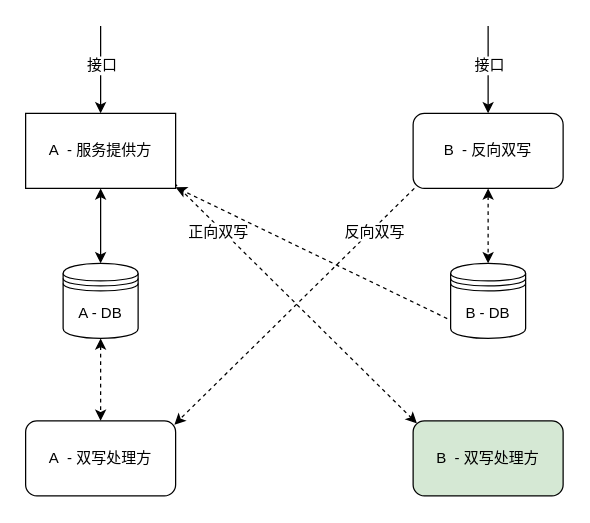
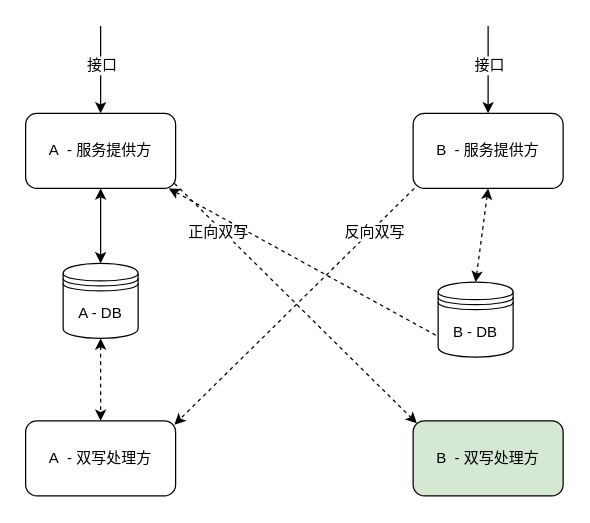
(101, 151) -> (101, 151)
(488, 151) -> (488, 151)
(488, 301) -> (476, 319)
